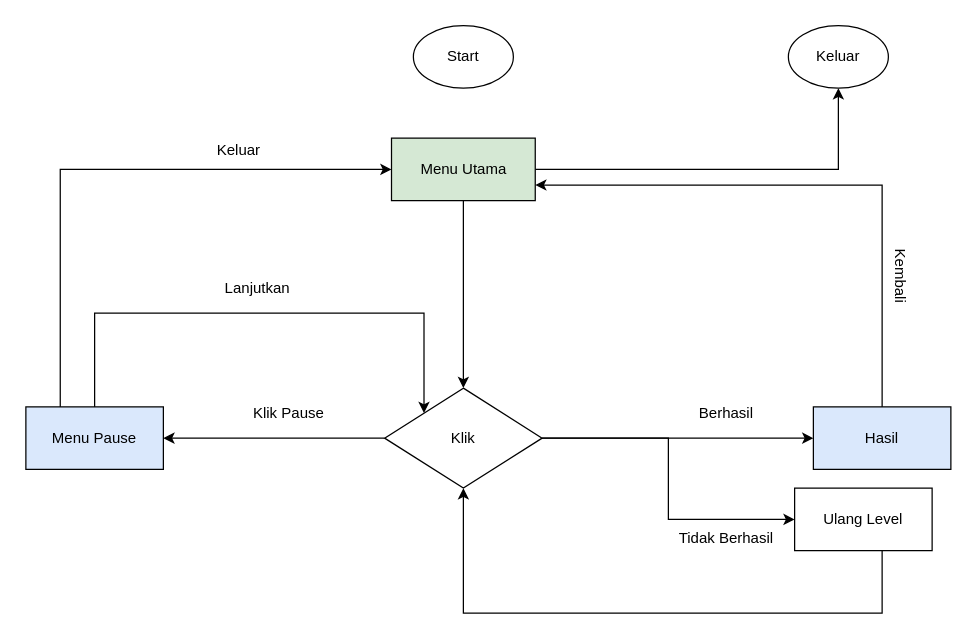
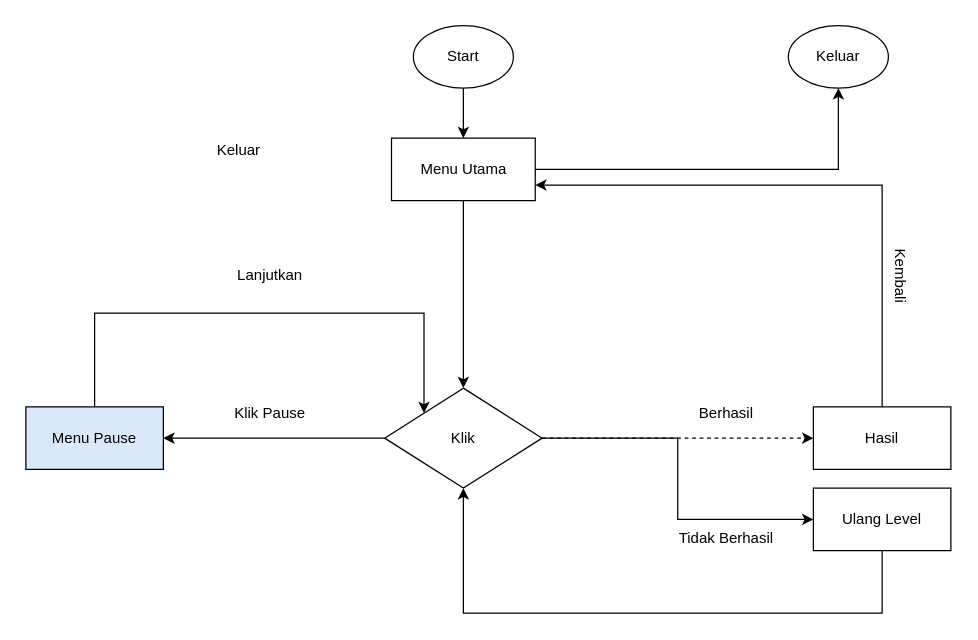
none -> (463, 109)
(103, 169) -> none
(463, 169) -> (463, 169)
(257, 288) -> (269, 276)
(288, 413) -> (269, 413)
(742, 438) -> (742, 438)
(882, 438) -> (882, 438)
(863, 519) -> (882, 519)
